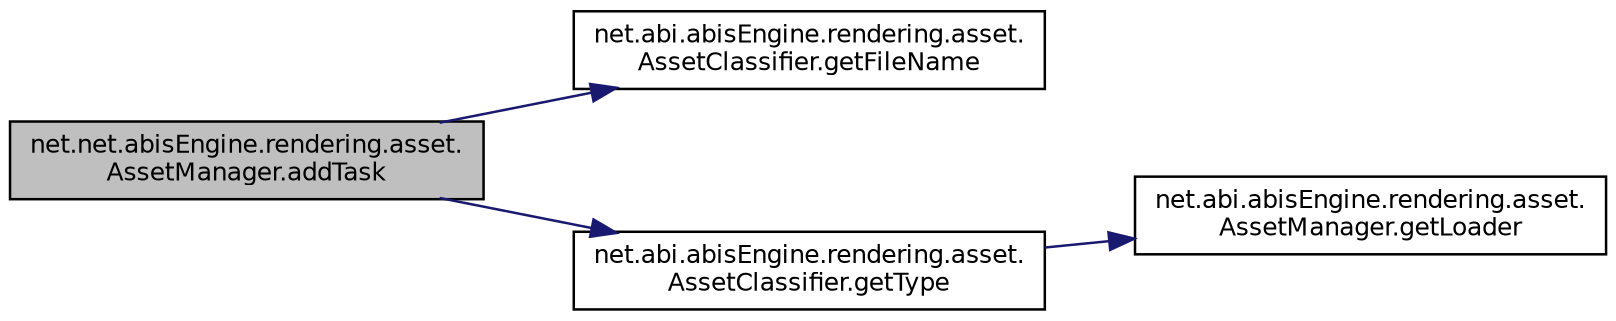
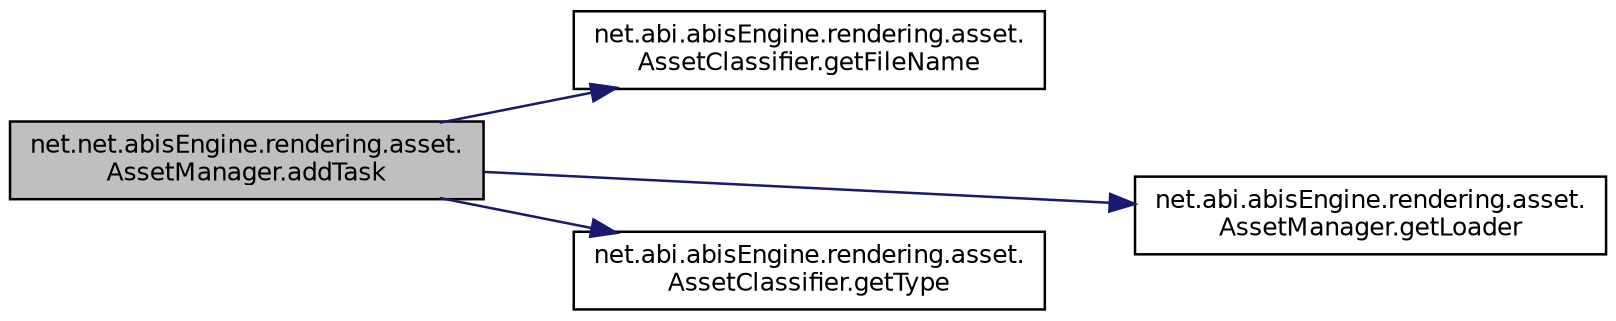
(1077, 244) -> (797, 187)
